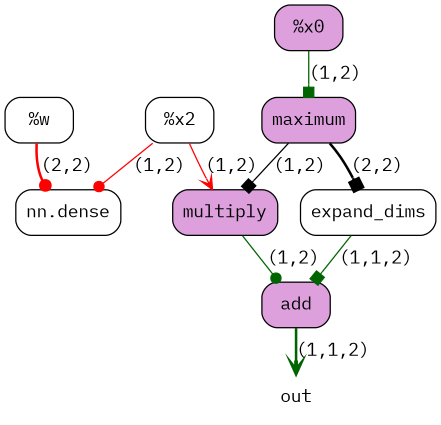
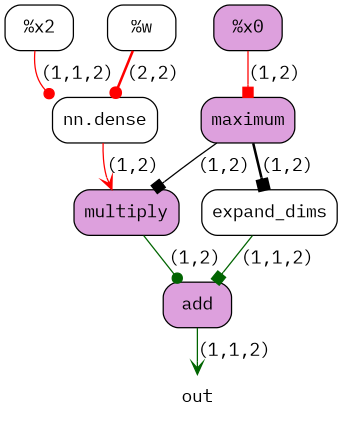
(309, 68) -> (248, 68)
(198, 161) -> (104, 160)
(159, 166) -> (77, 74)
(377, 166) -> (287, 166)
(296, 345) -> (197, 345)
